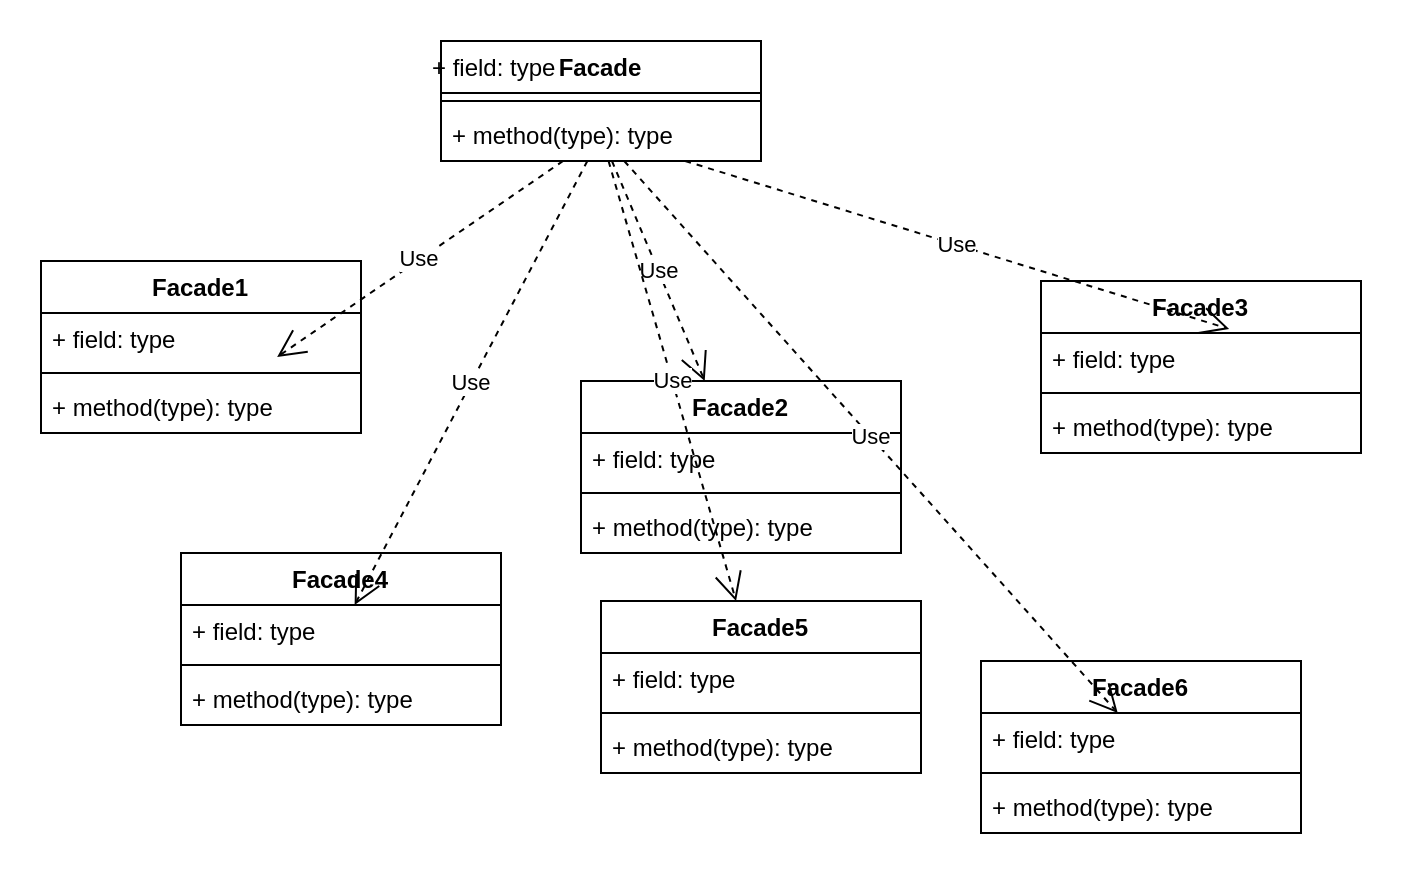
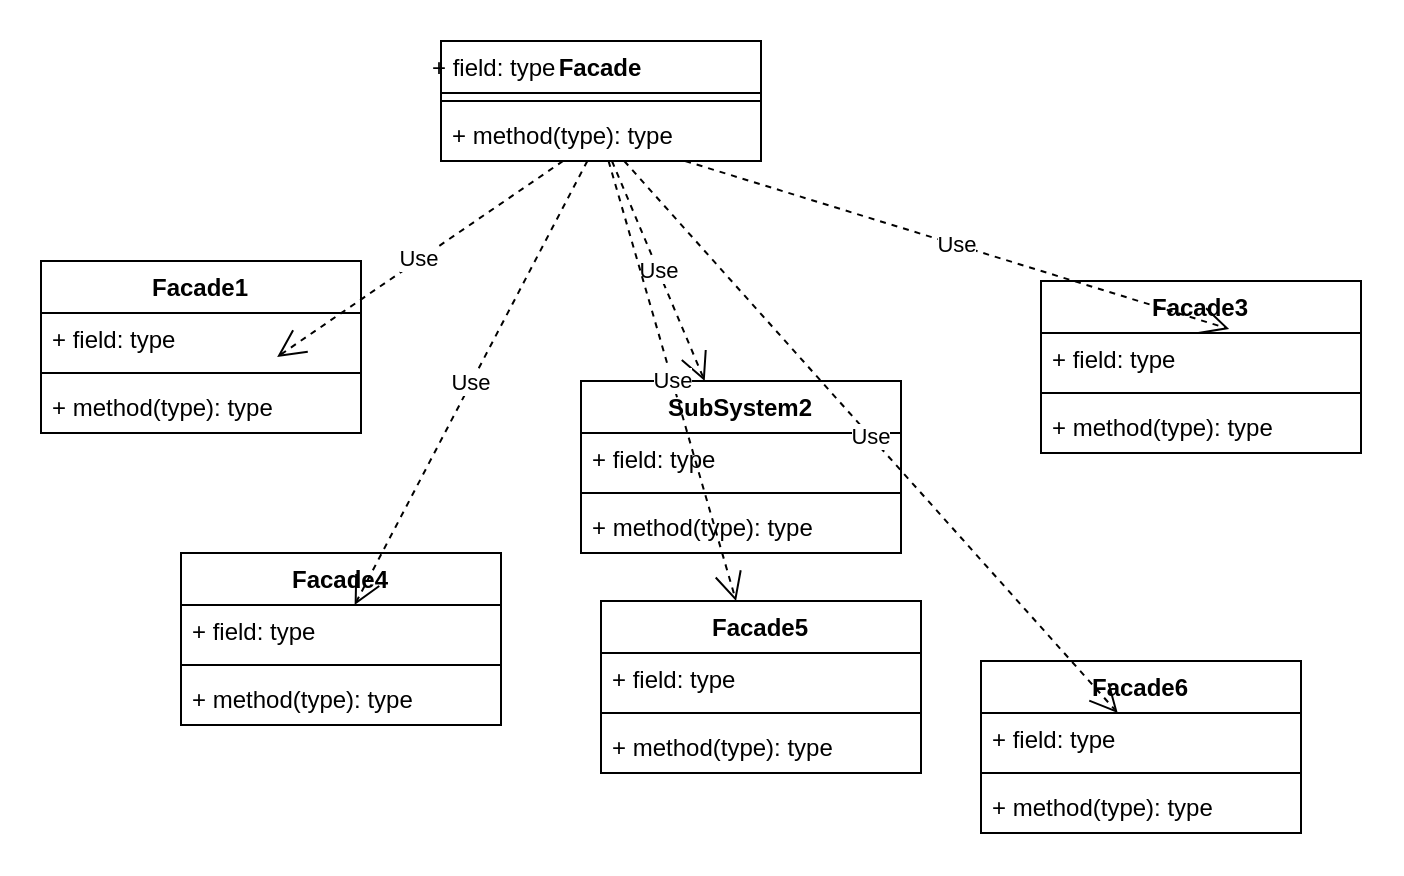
(741, 409) -> (741, 409)
